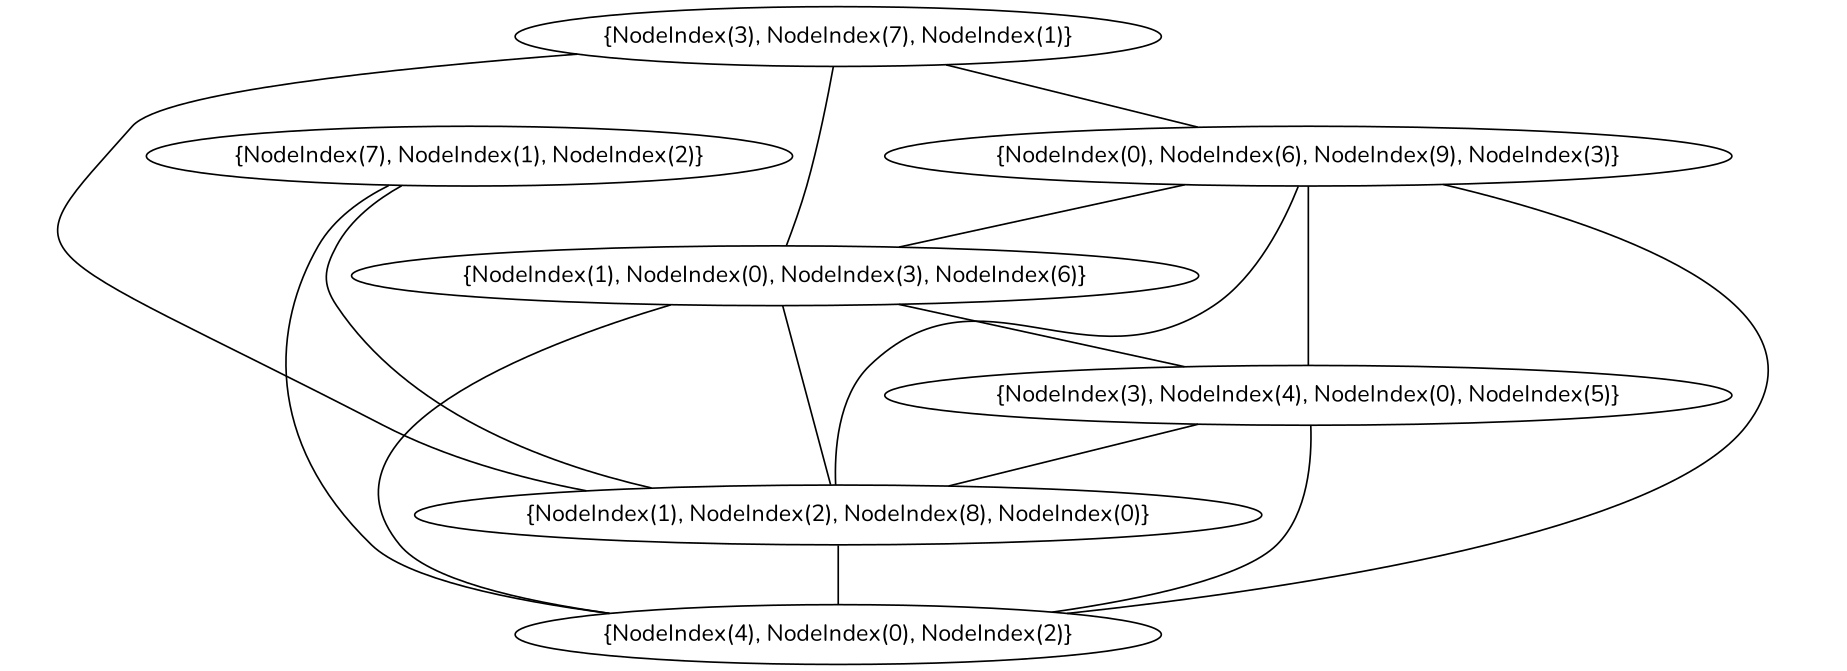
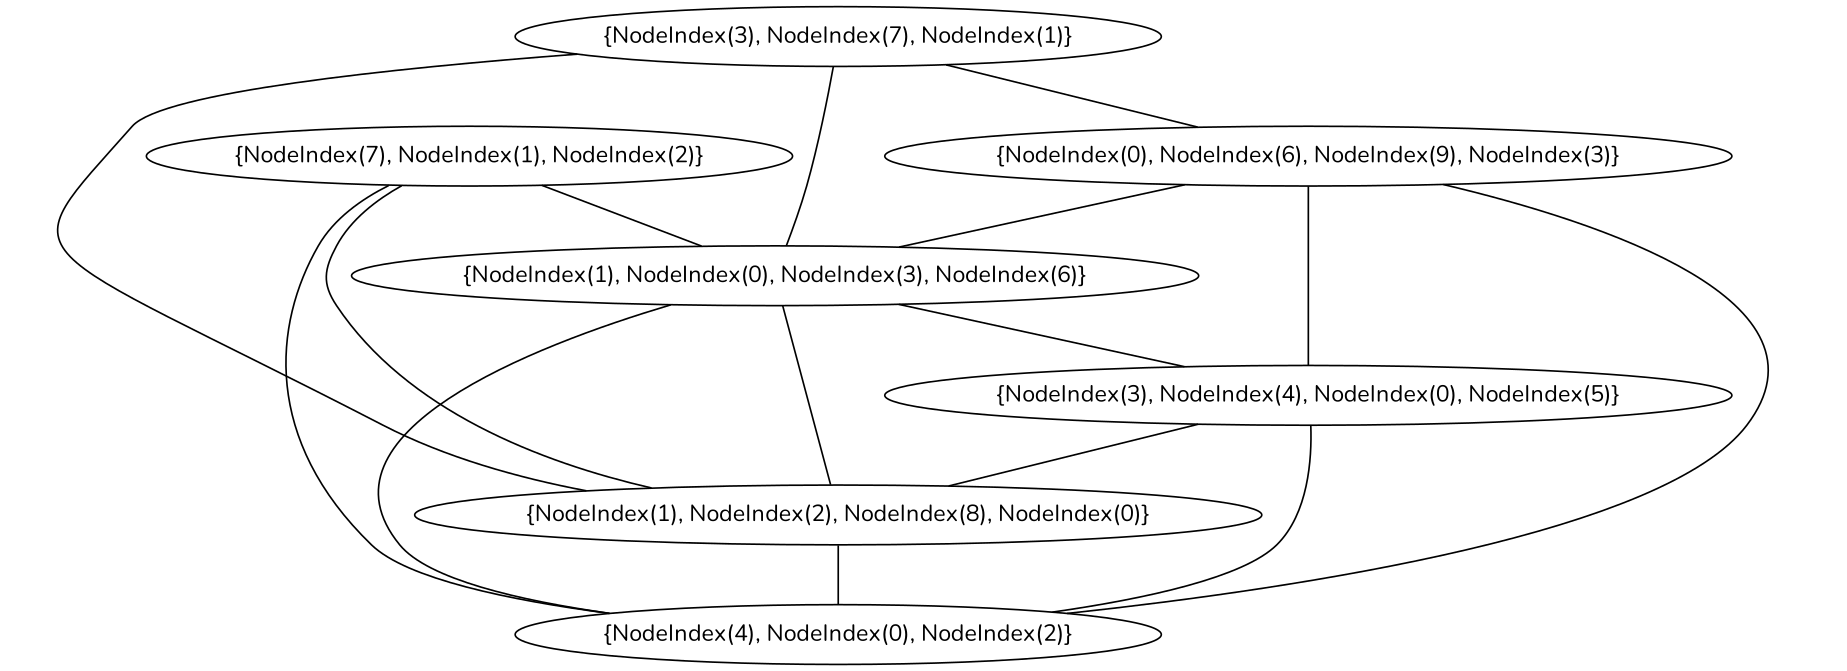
none -> (622, 216)
(1097, 335) -> none
